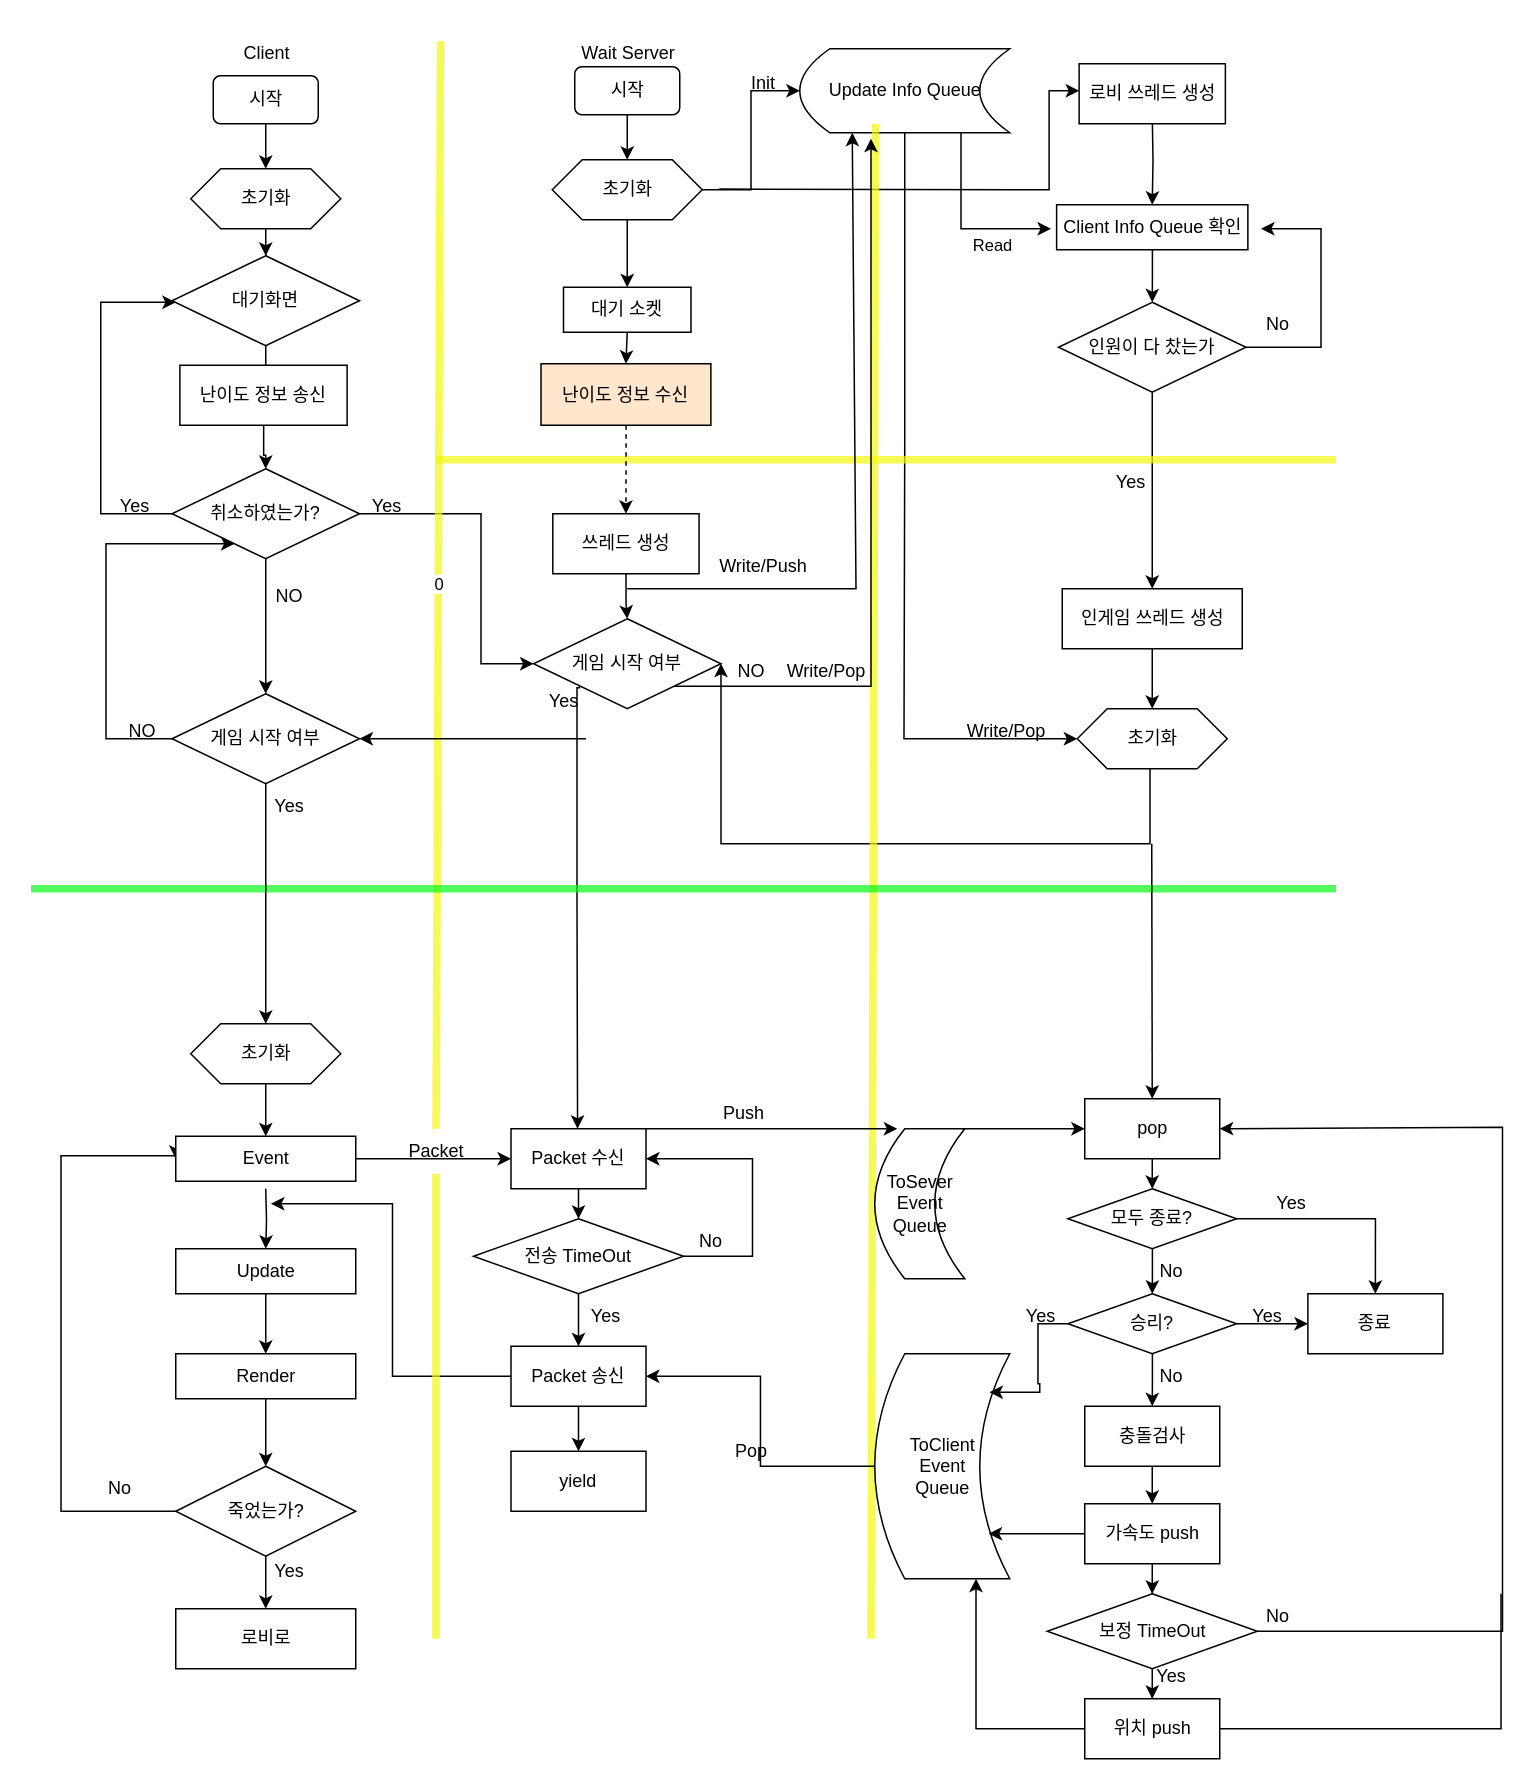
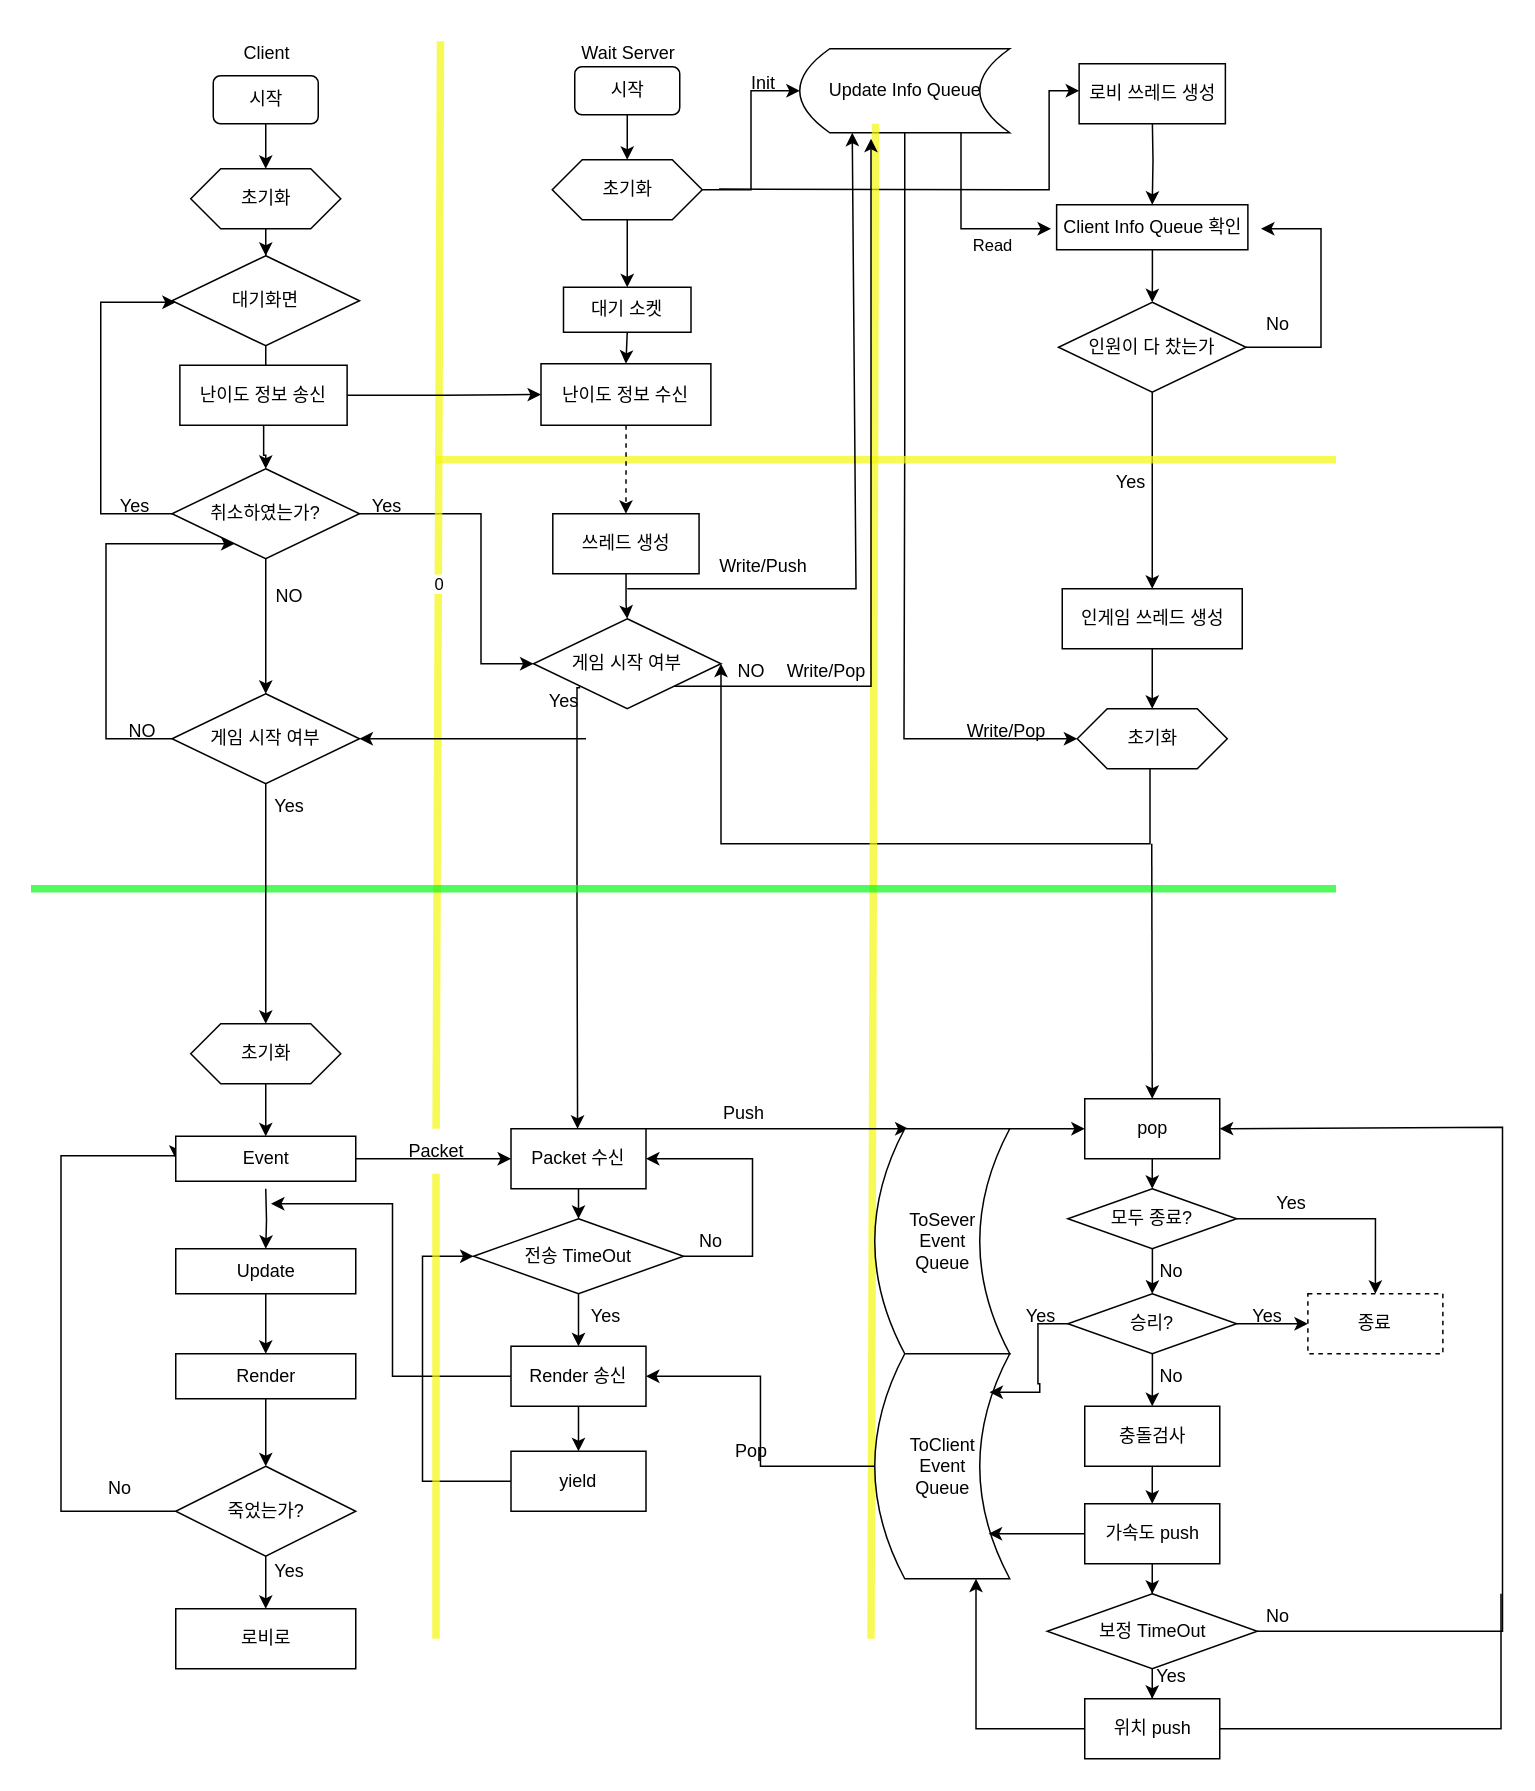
none -> (440, 395)
(626, 395) -> (626, 395)
(920, 1204) -> (942, 1241)
(1375, 1324) -> (1375, 1324)
(578, 1376) -> (578, 1376)
none -> (422, 1392)
